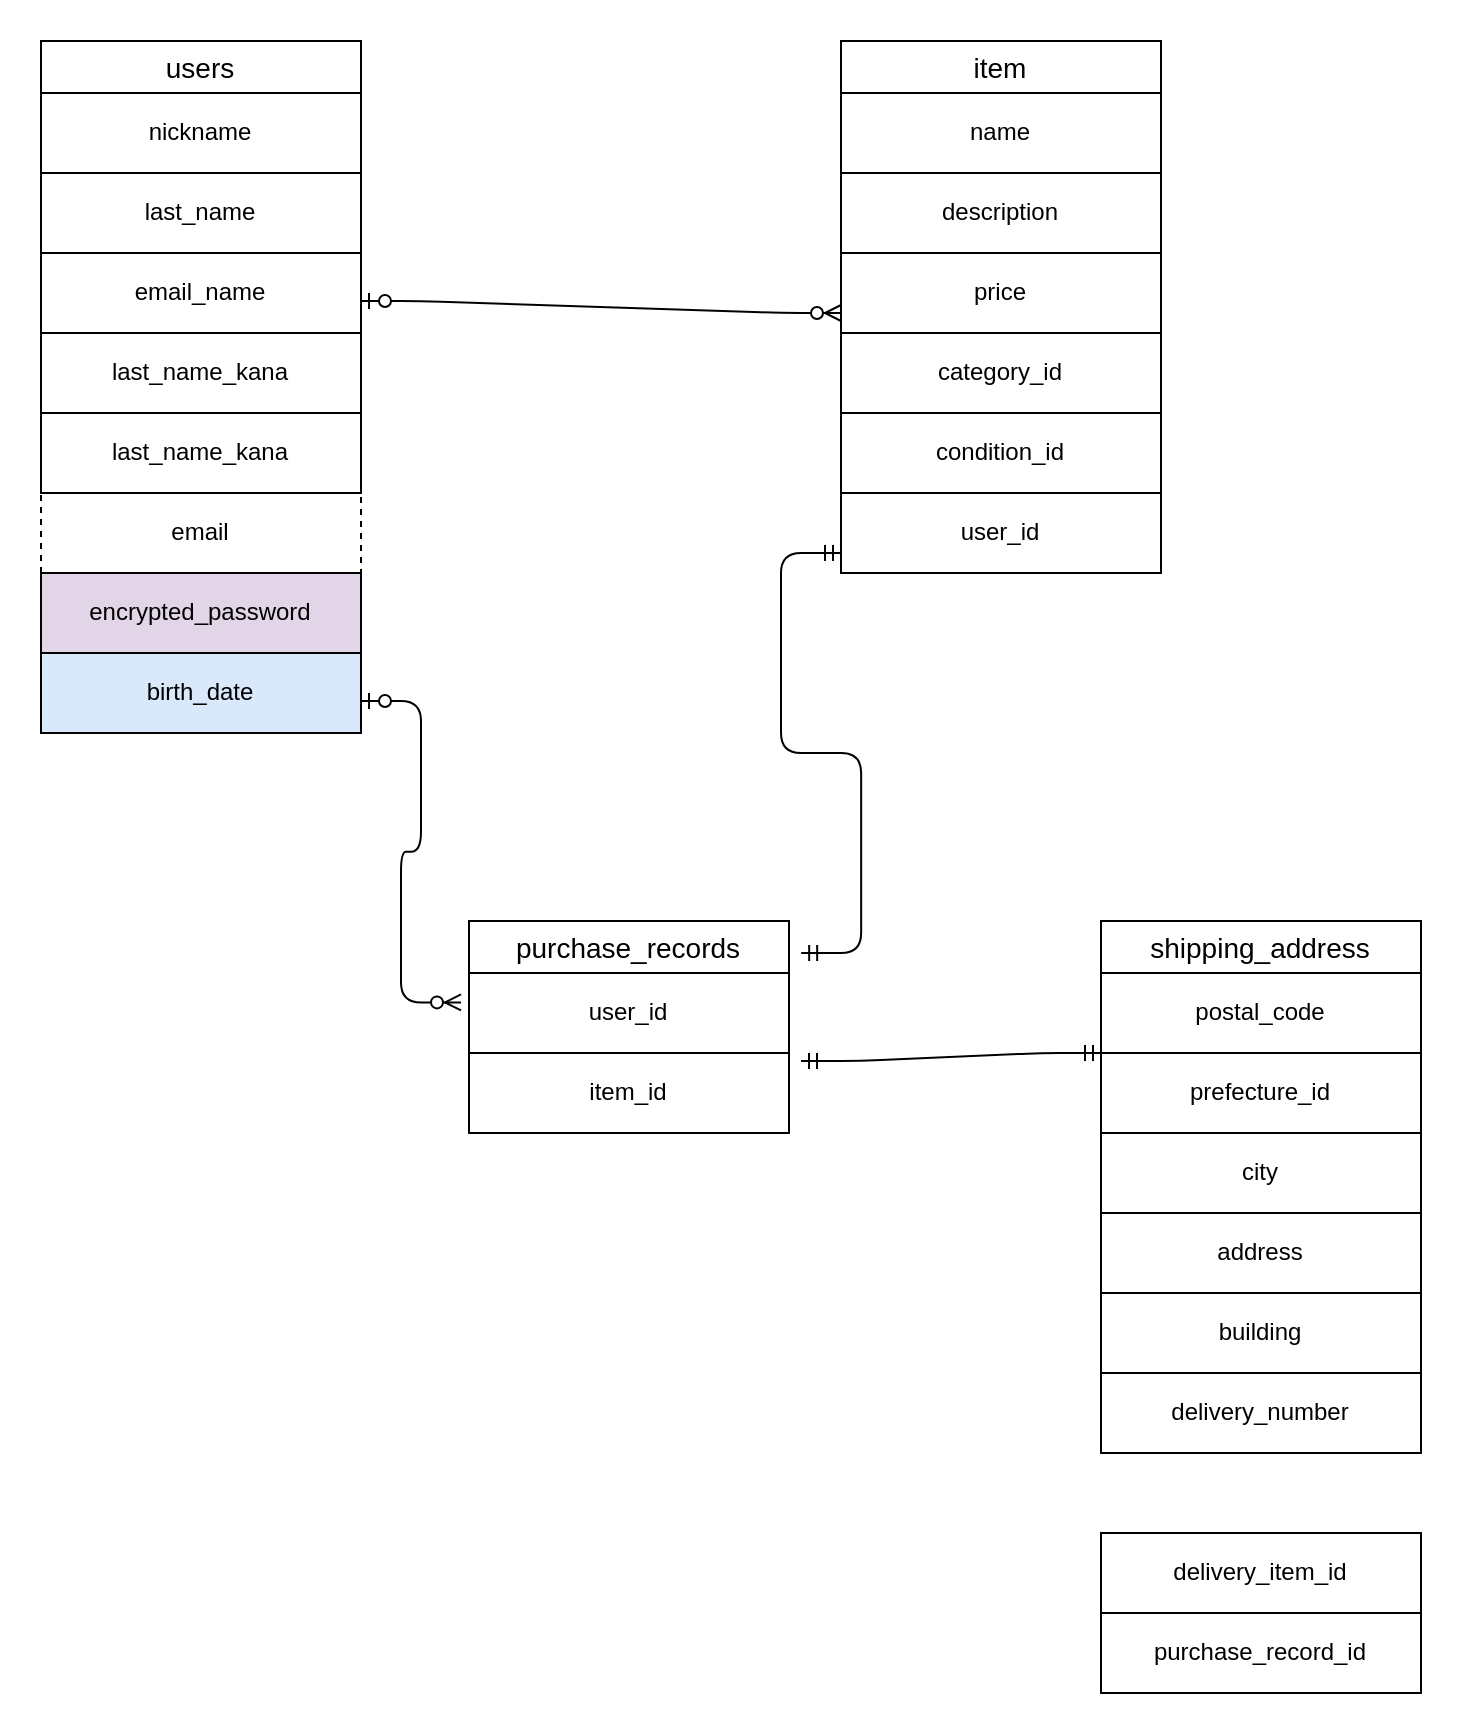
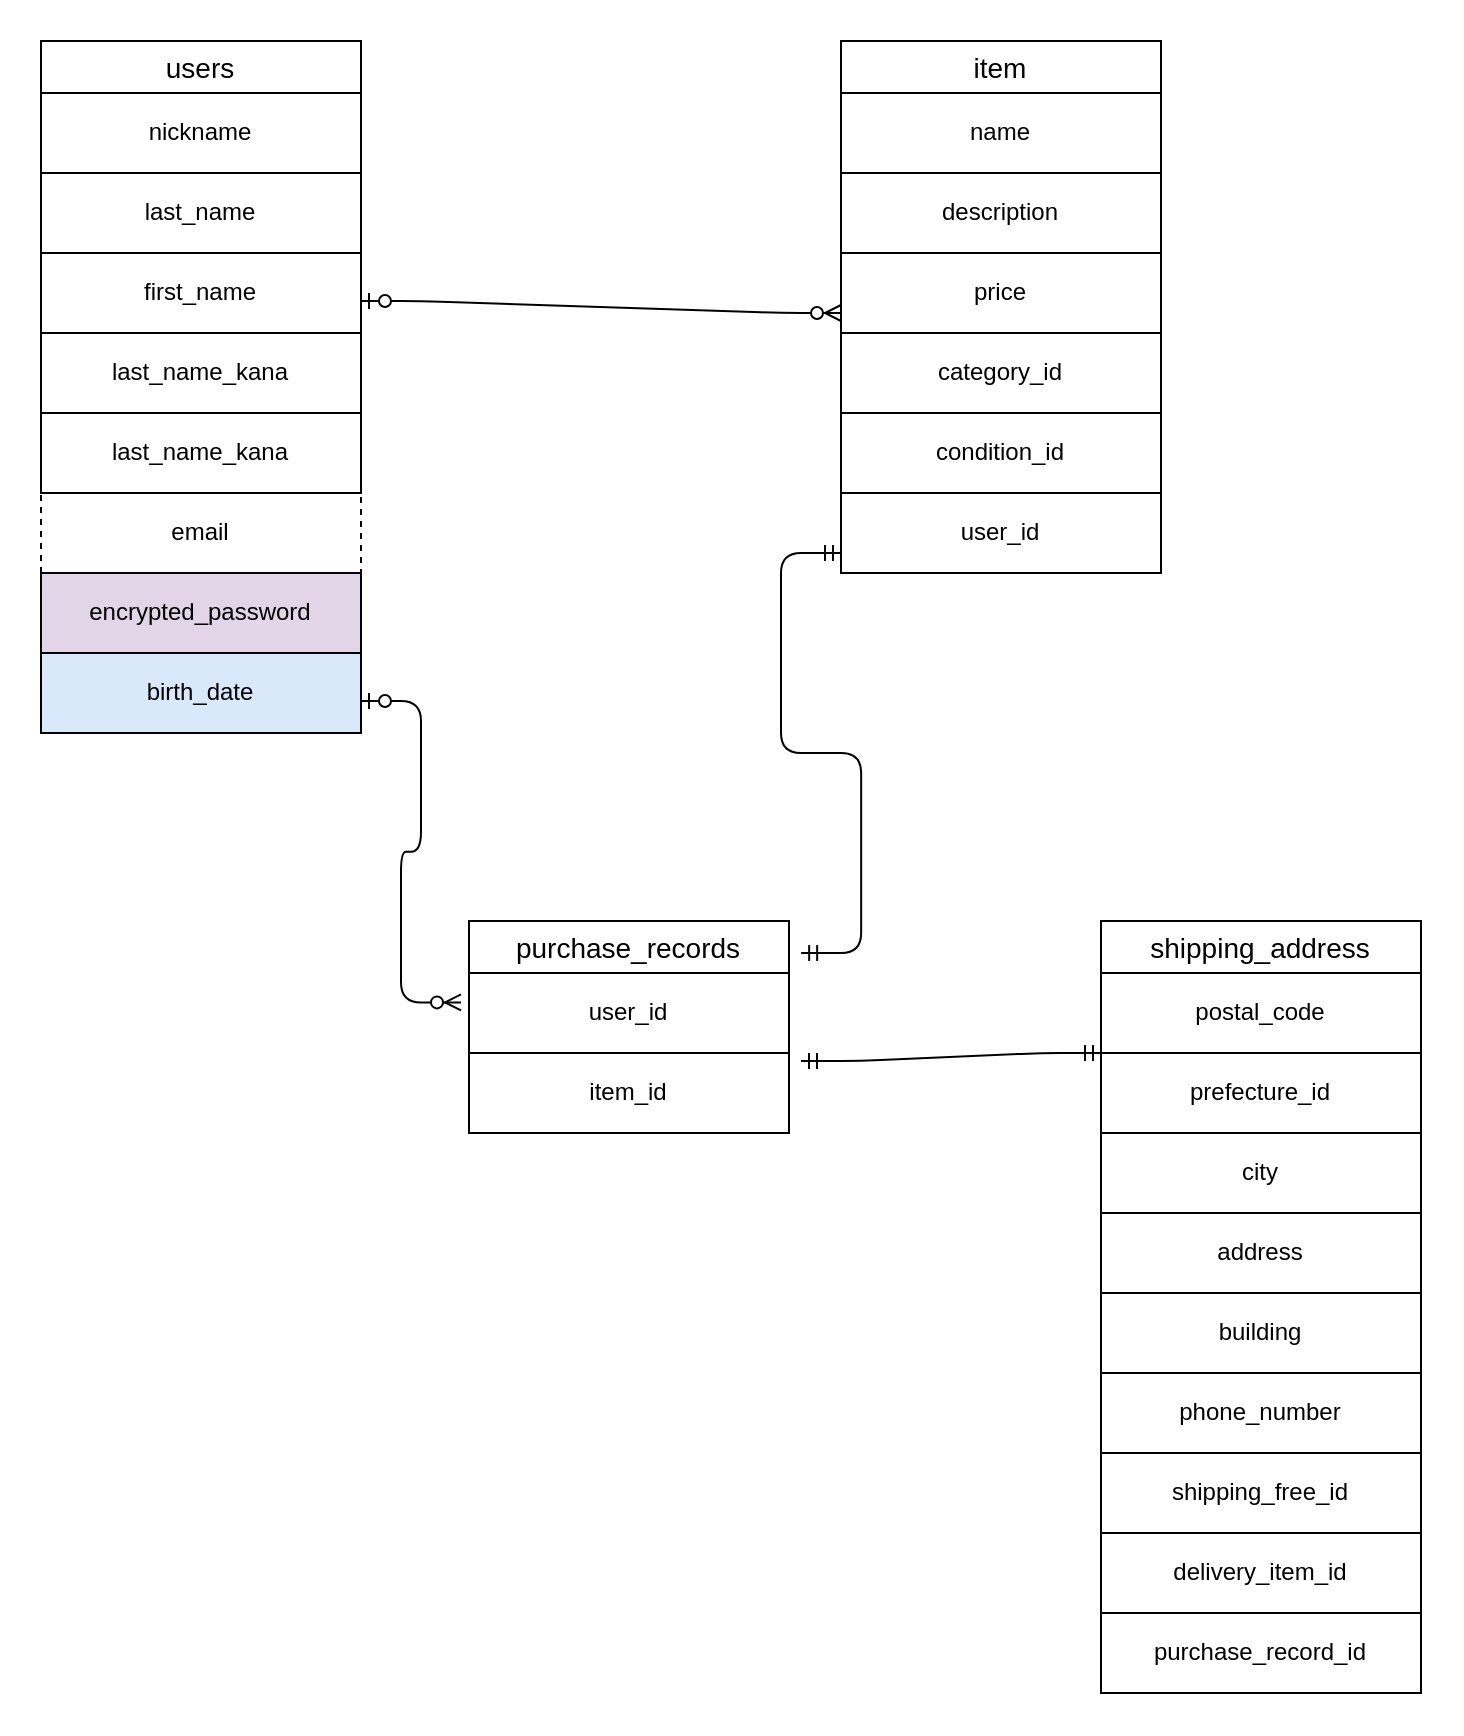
(201, 293) -> (201, 293)
(1261, 1413) -> (1261, 1413)
none -> (1261, 1493)
